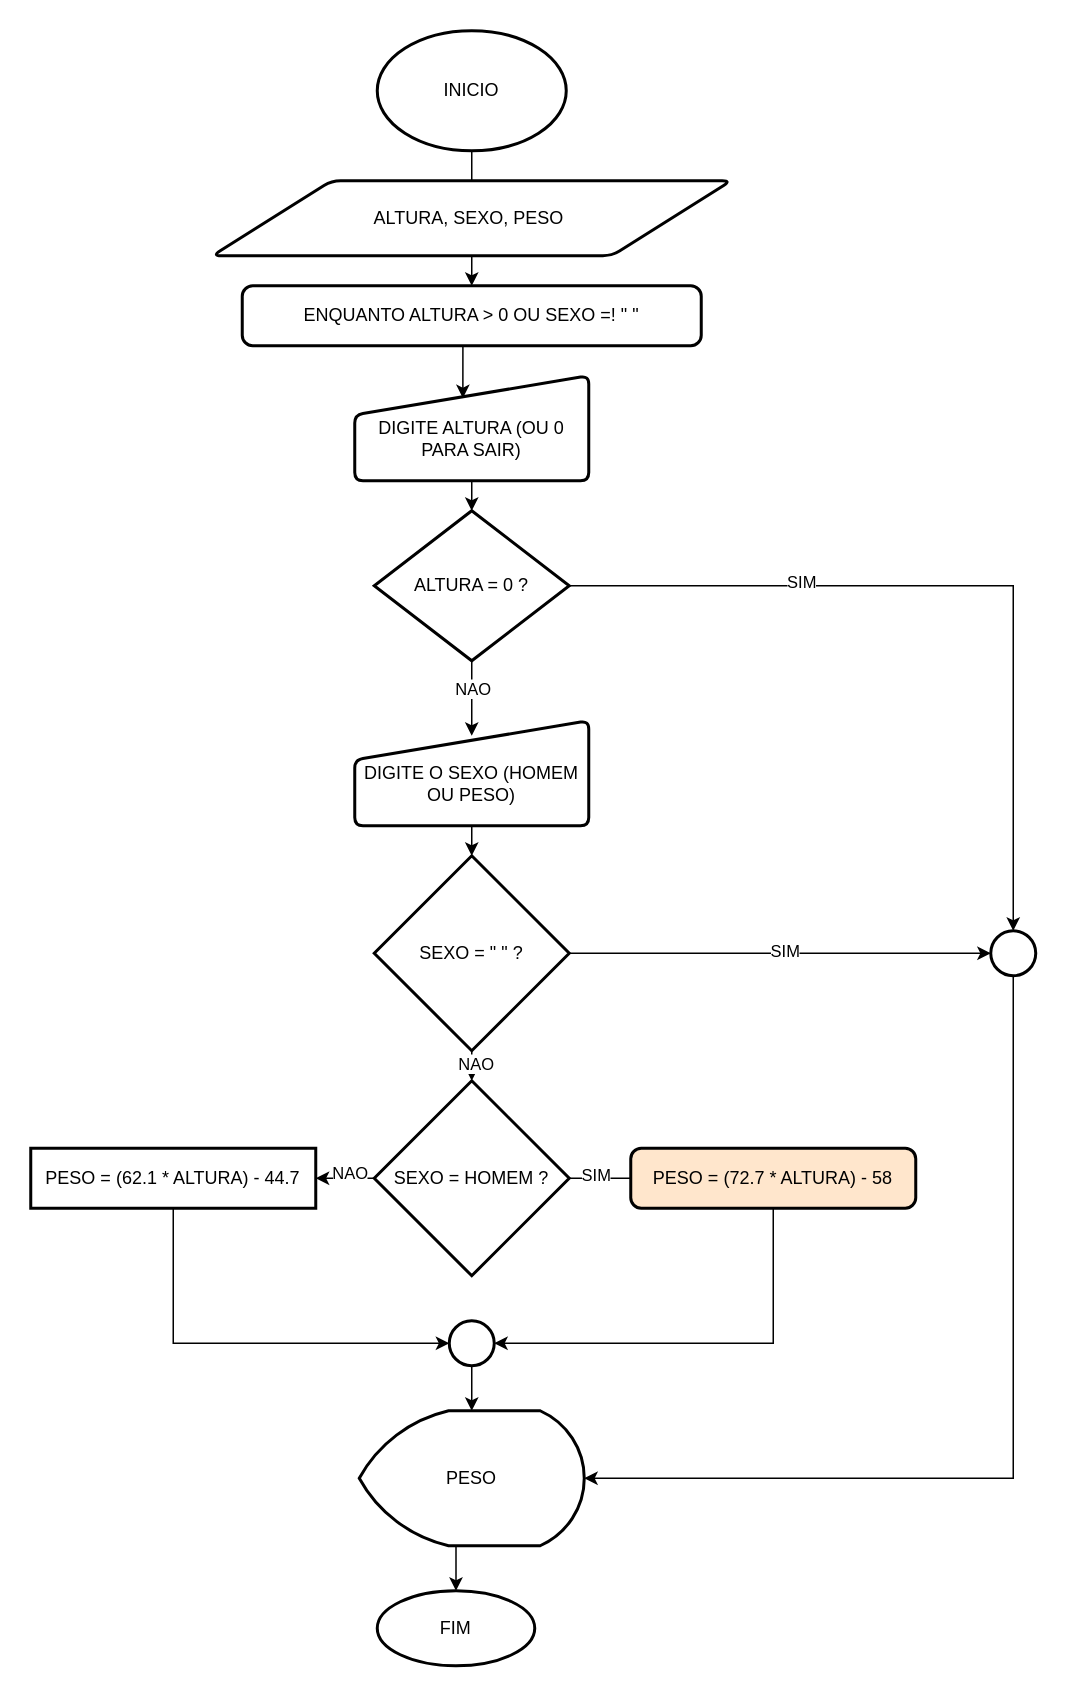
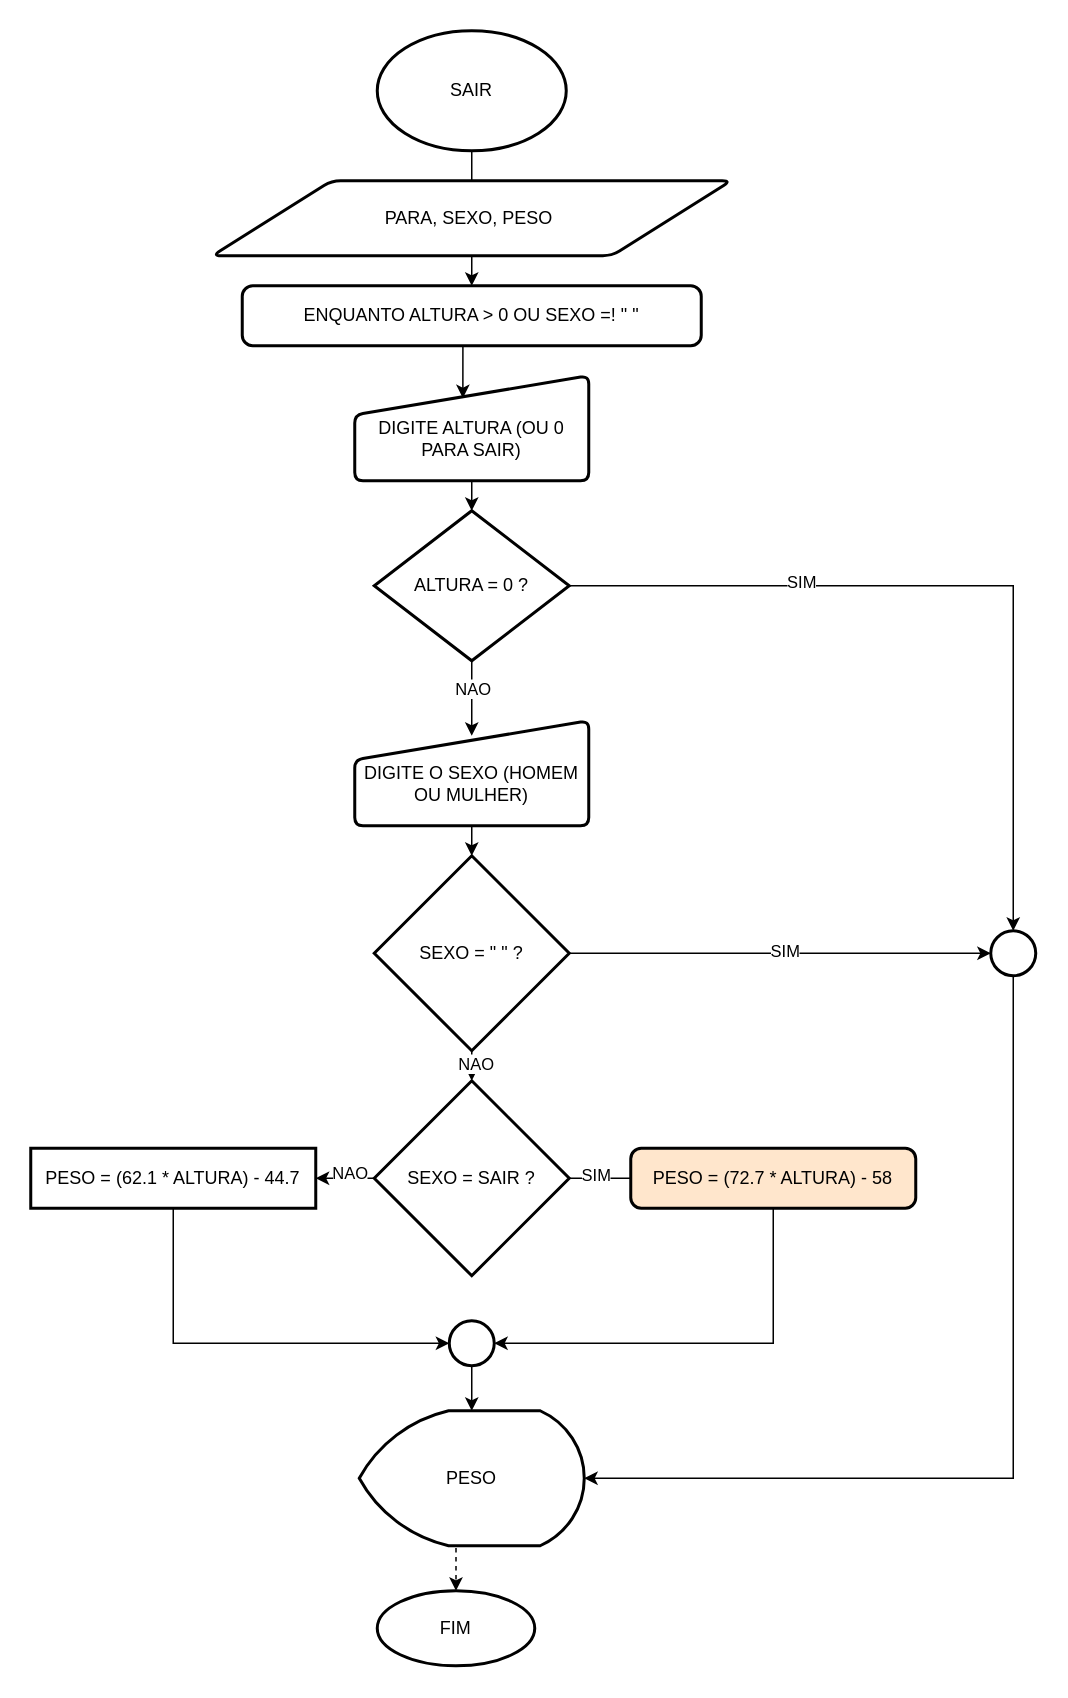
(472, 91) -> (472, 91)
(472, 218) -> (472, 218)
(472, 773) -> (472, 773)
(472, 1178) -> (472, 1178)
(456, 1560) -> (456, 1560)
